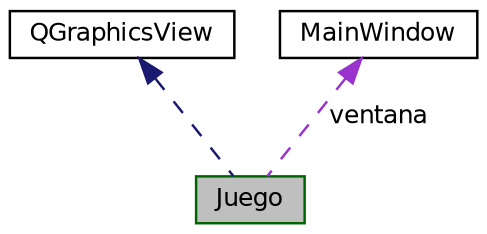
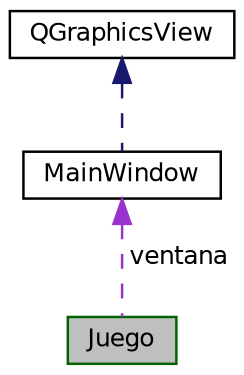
(194, 127) -> (122, 117)
